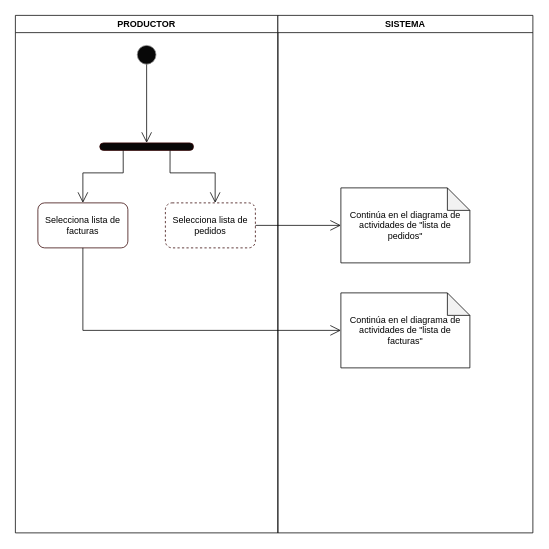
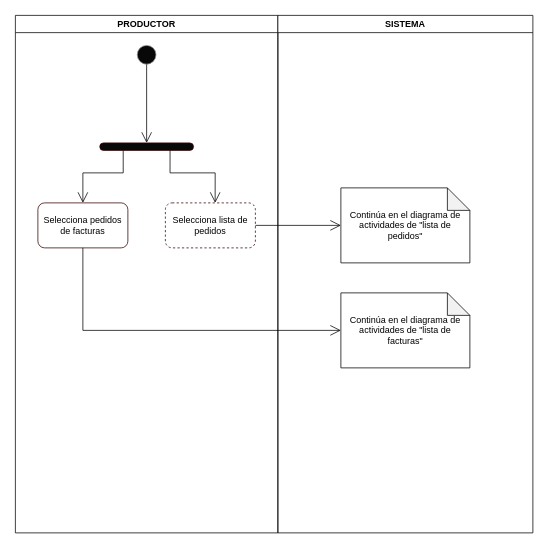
(83, 225) -> (83, 225)
